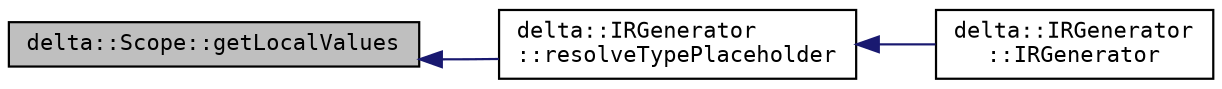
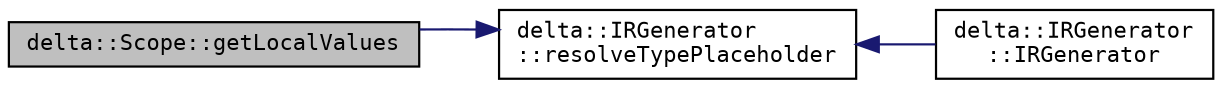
(470, 59) -> (448, 29)
